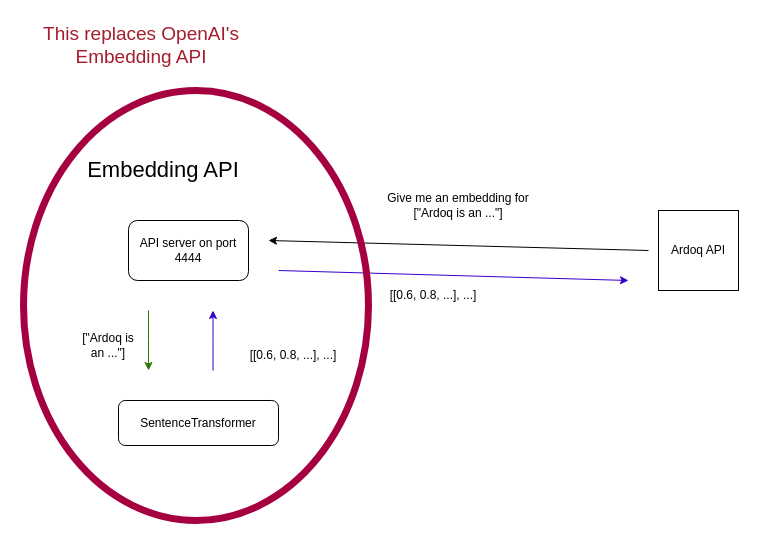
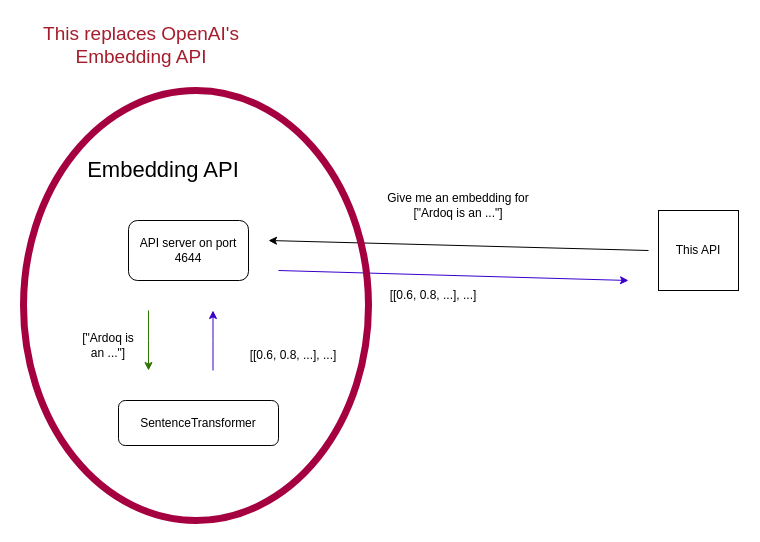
(189, 251) -> (189, 251)
(699, 251) -> (699, 251)
